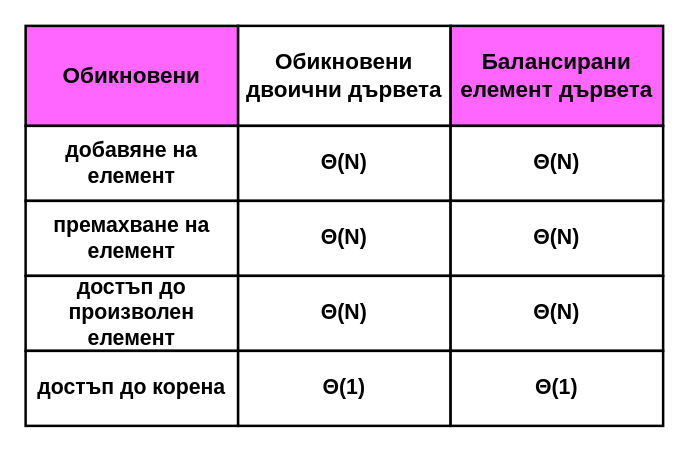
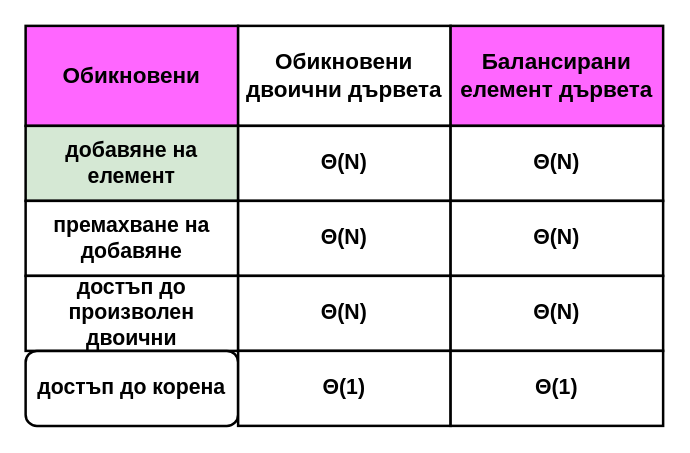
(132, 163) -> (132, 163)
(132, 238) -> (132, 238)
(132, 313) -> (132, 313)
(132, 388) -> (132, 388)
